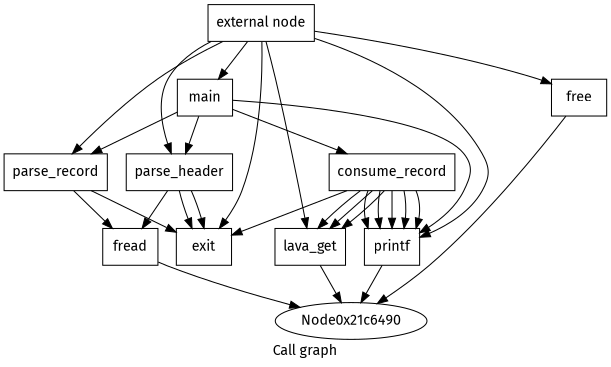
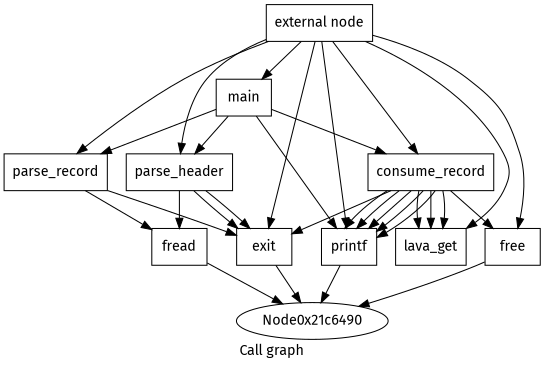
none -> (372, 94)
none -> (468, 206)
(328, 279) -> (285, 280)
